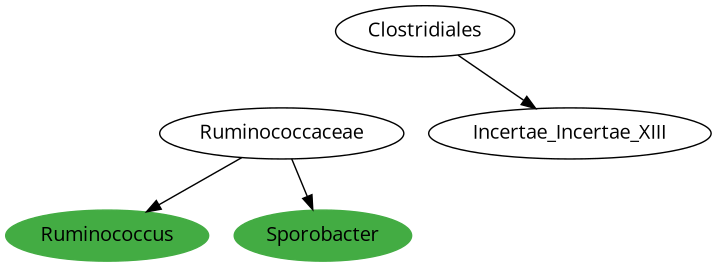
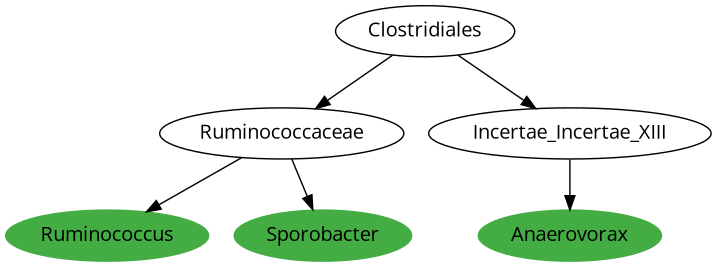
none -> (360, 78)
none -> (570, 236)
